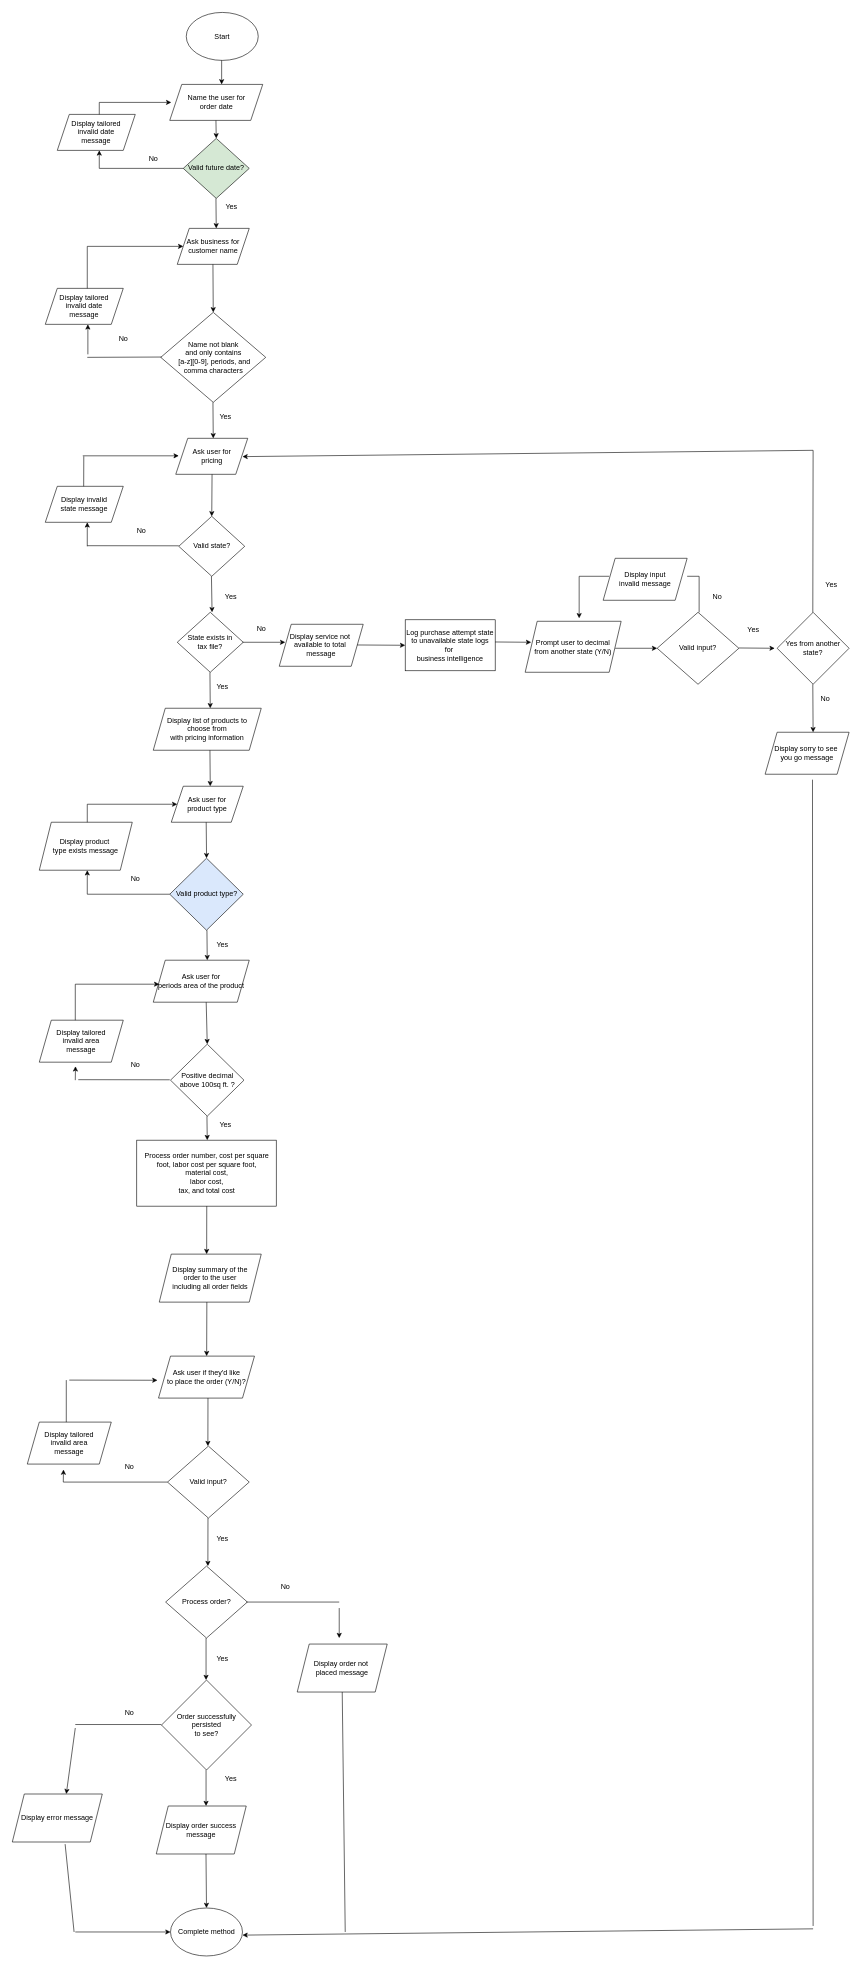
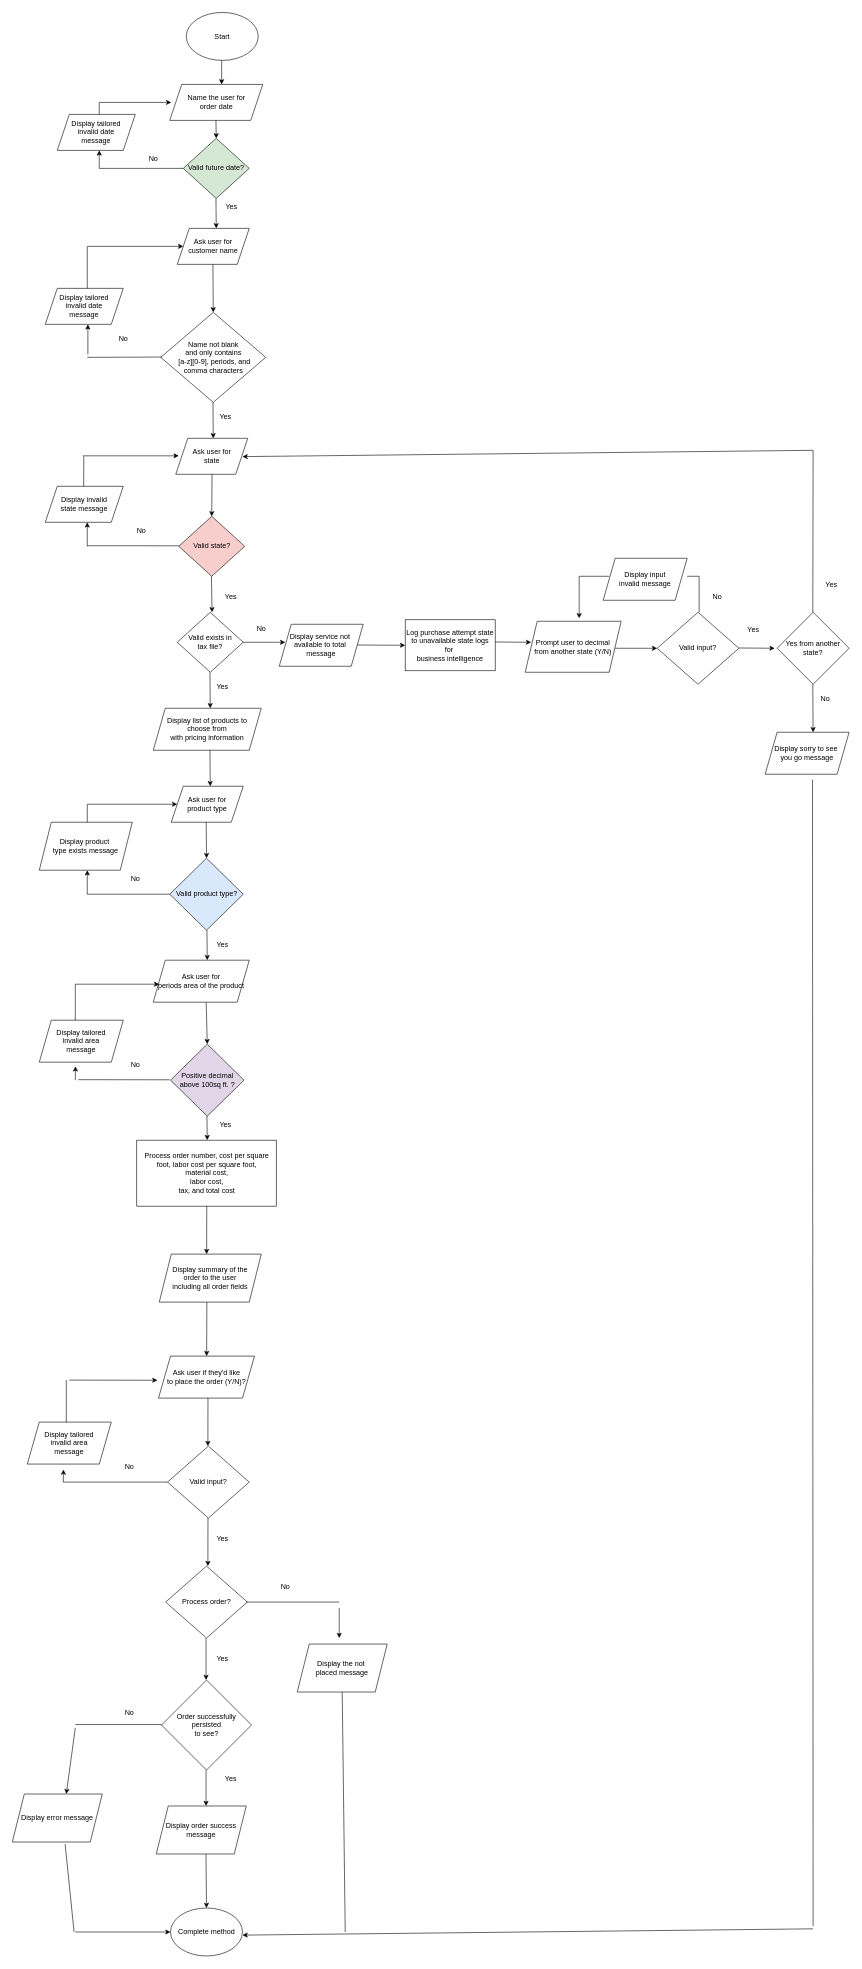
(213, 246) -> (213, 246)
(212, 456) -> (212, 456)
(212, 546) -> (212, 546)
(210, 642) -> (210, 642)
(207, 1080) -> (207, 1080)
(342, 1668) -> (342, 1668)
